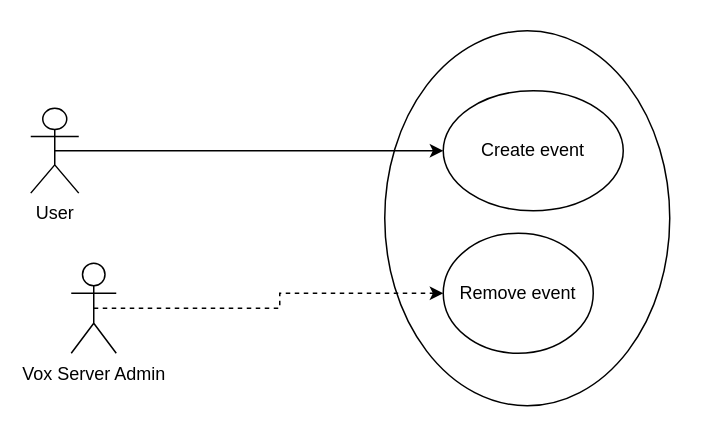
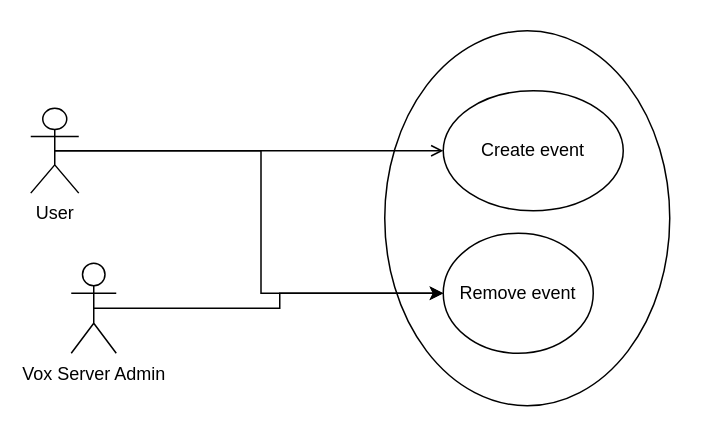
(432, 151) -> (434, 151)
none -> (261, 230)
(194, 308) -> (194, 308)
